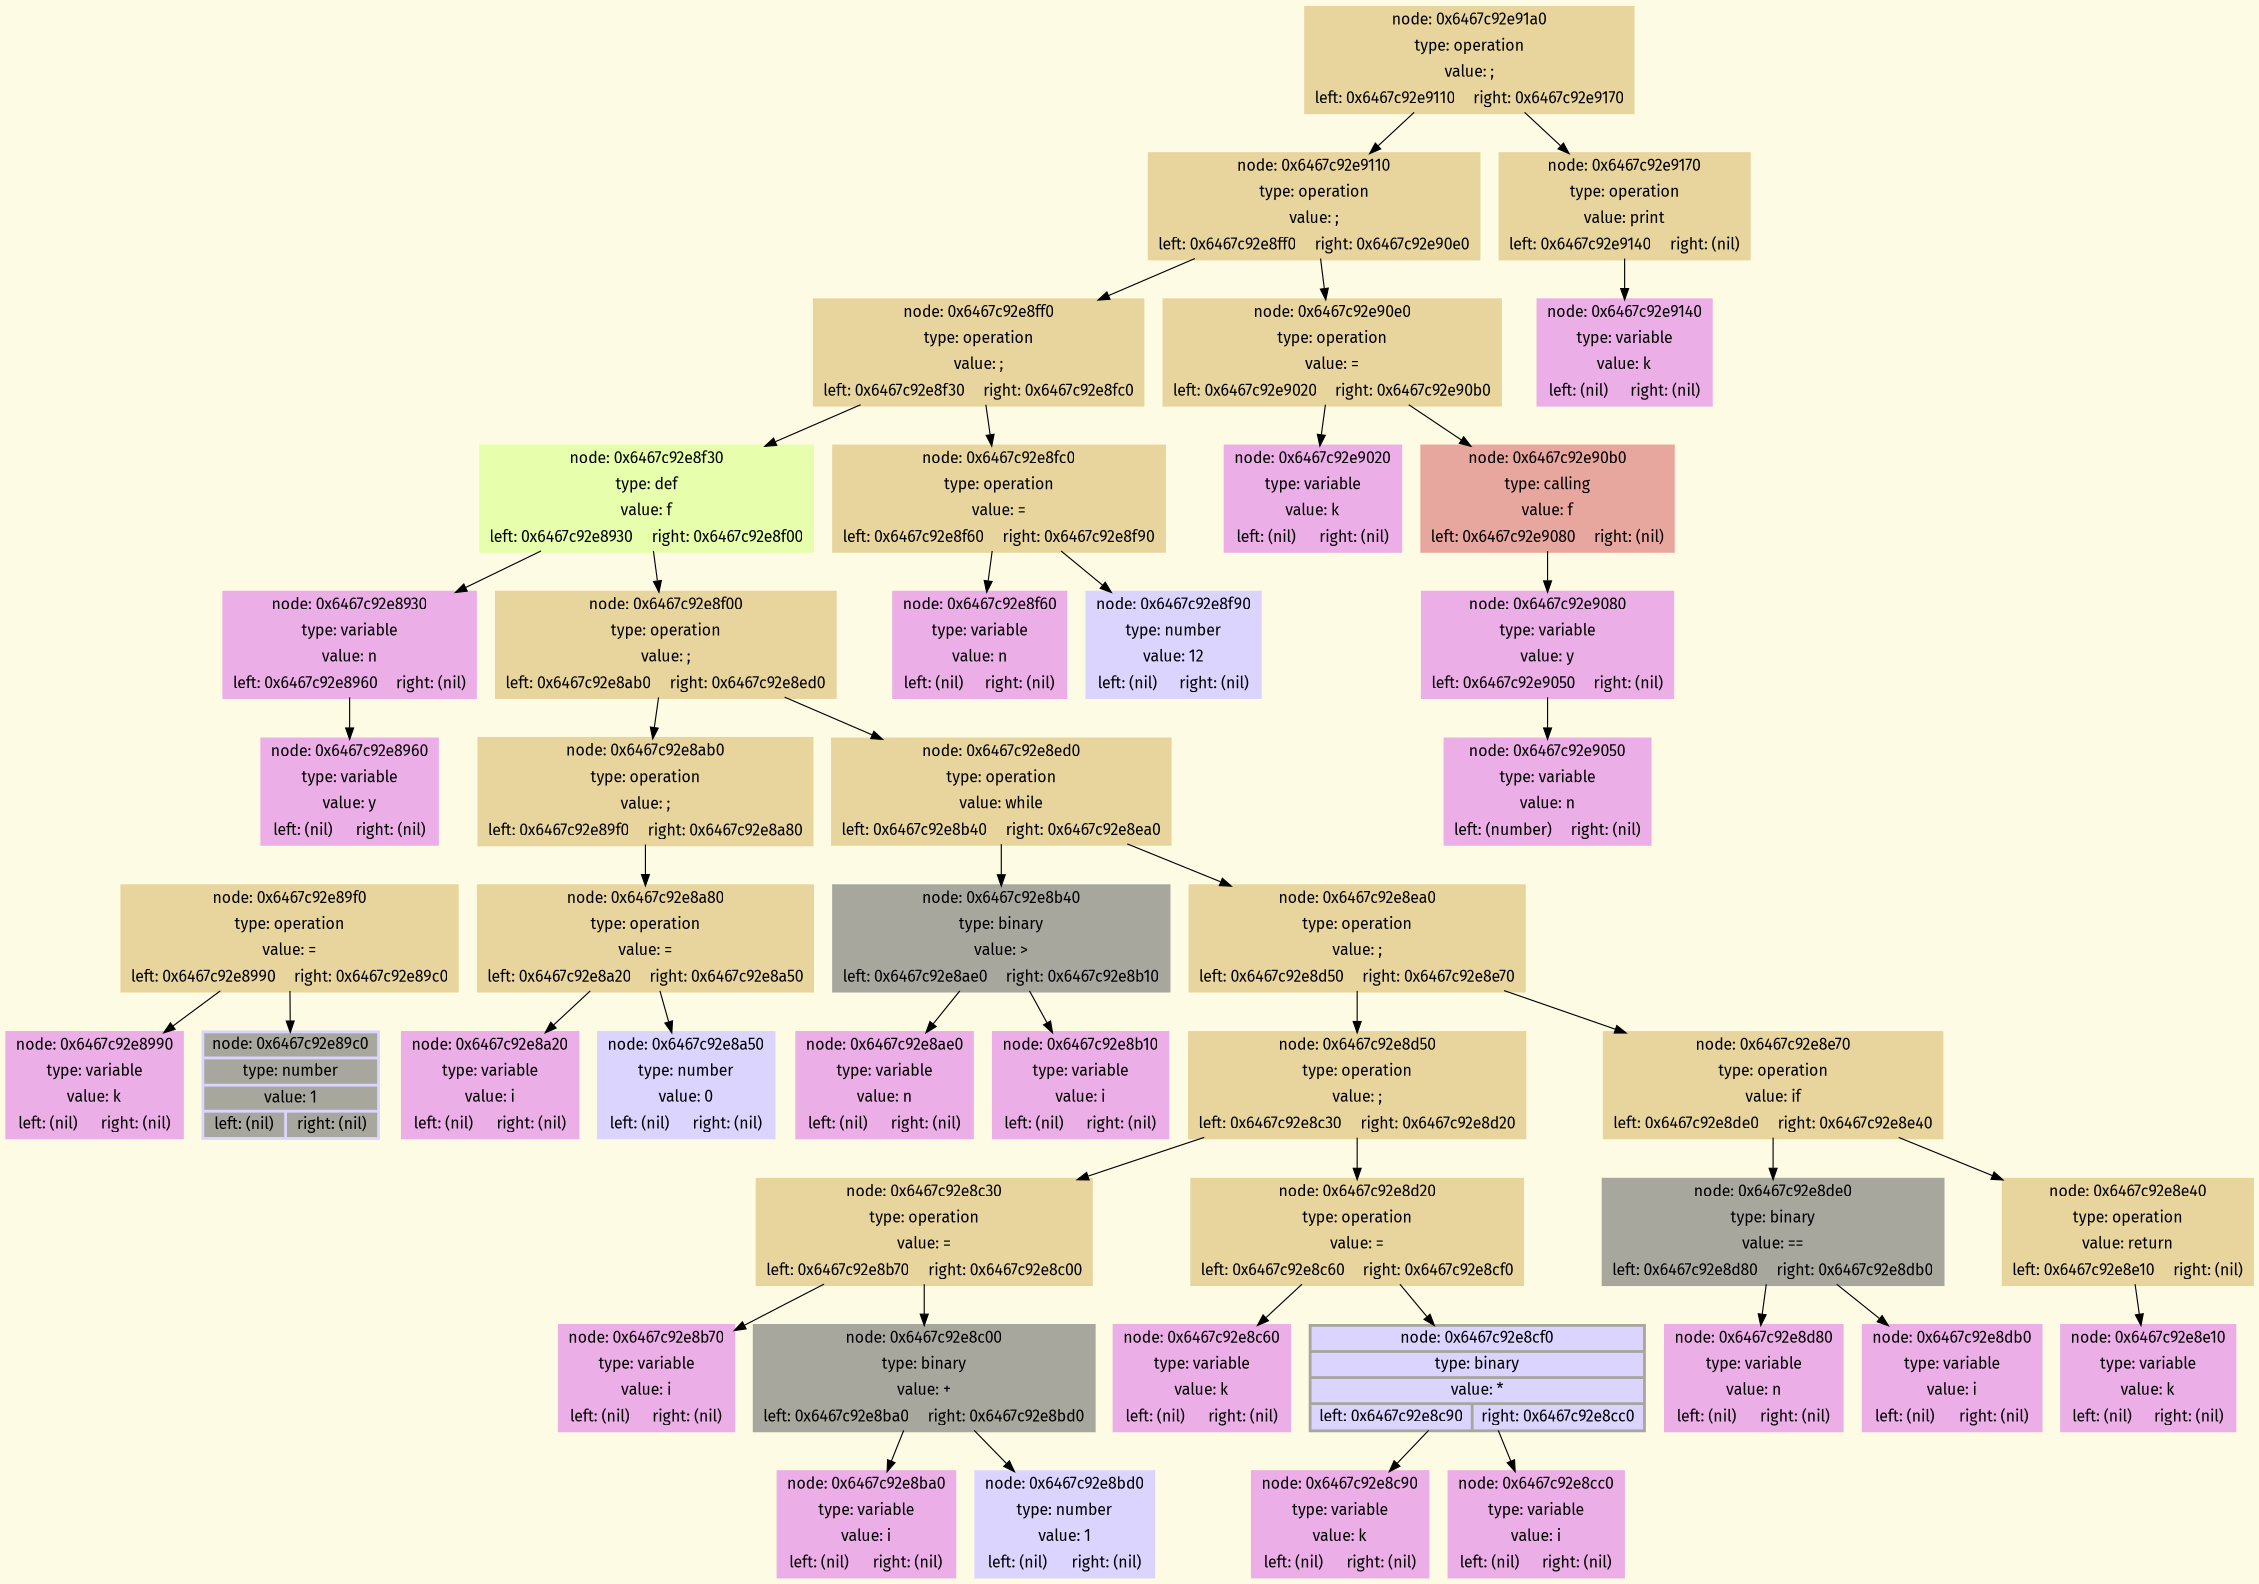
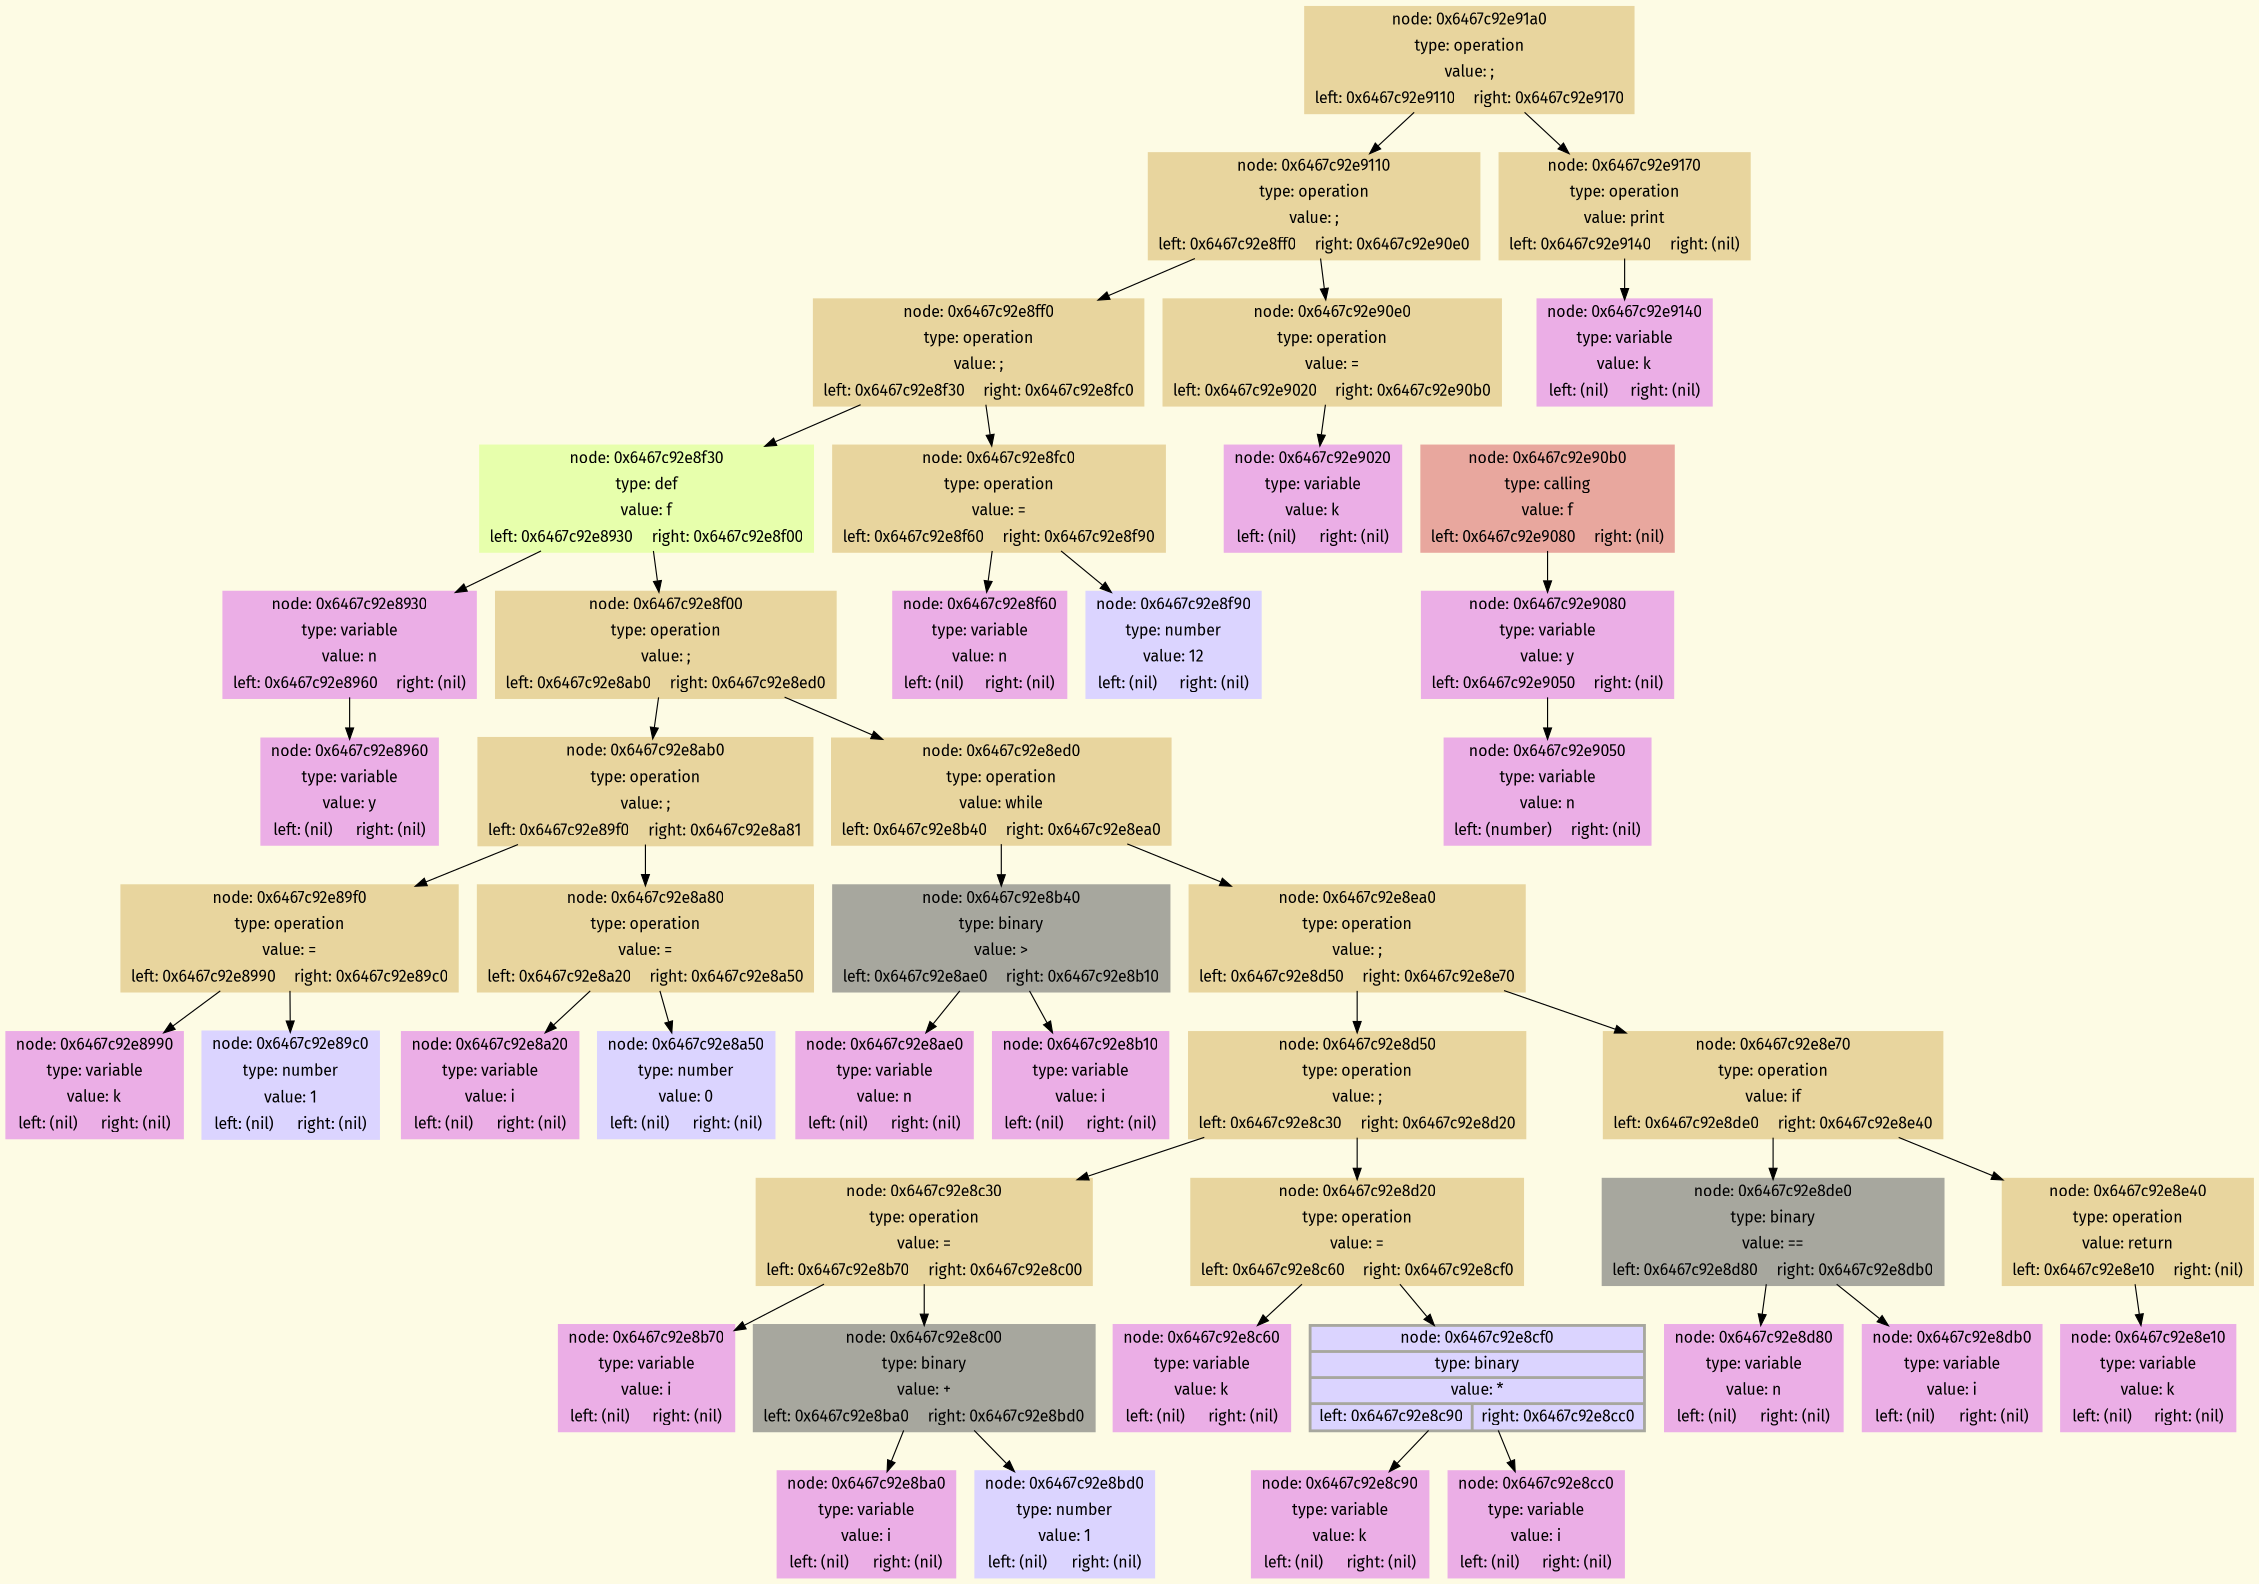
(1435, 422) -> none
(725, 831) -> (725, 831)
none -> (472, 863)
(291, 1085) -> (291, 1085)
